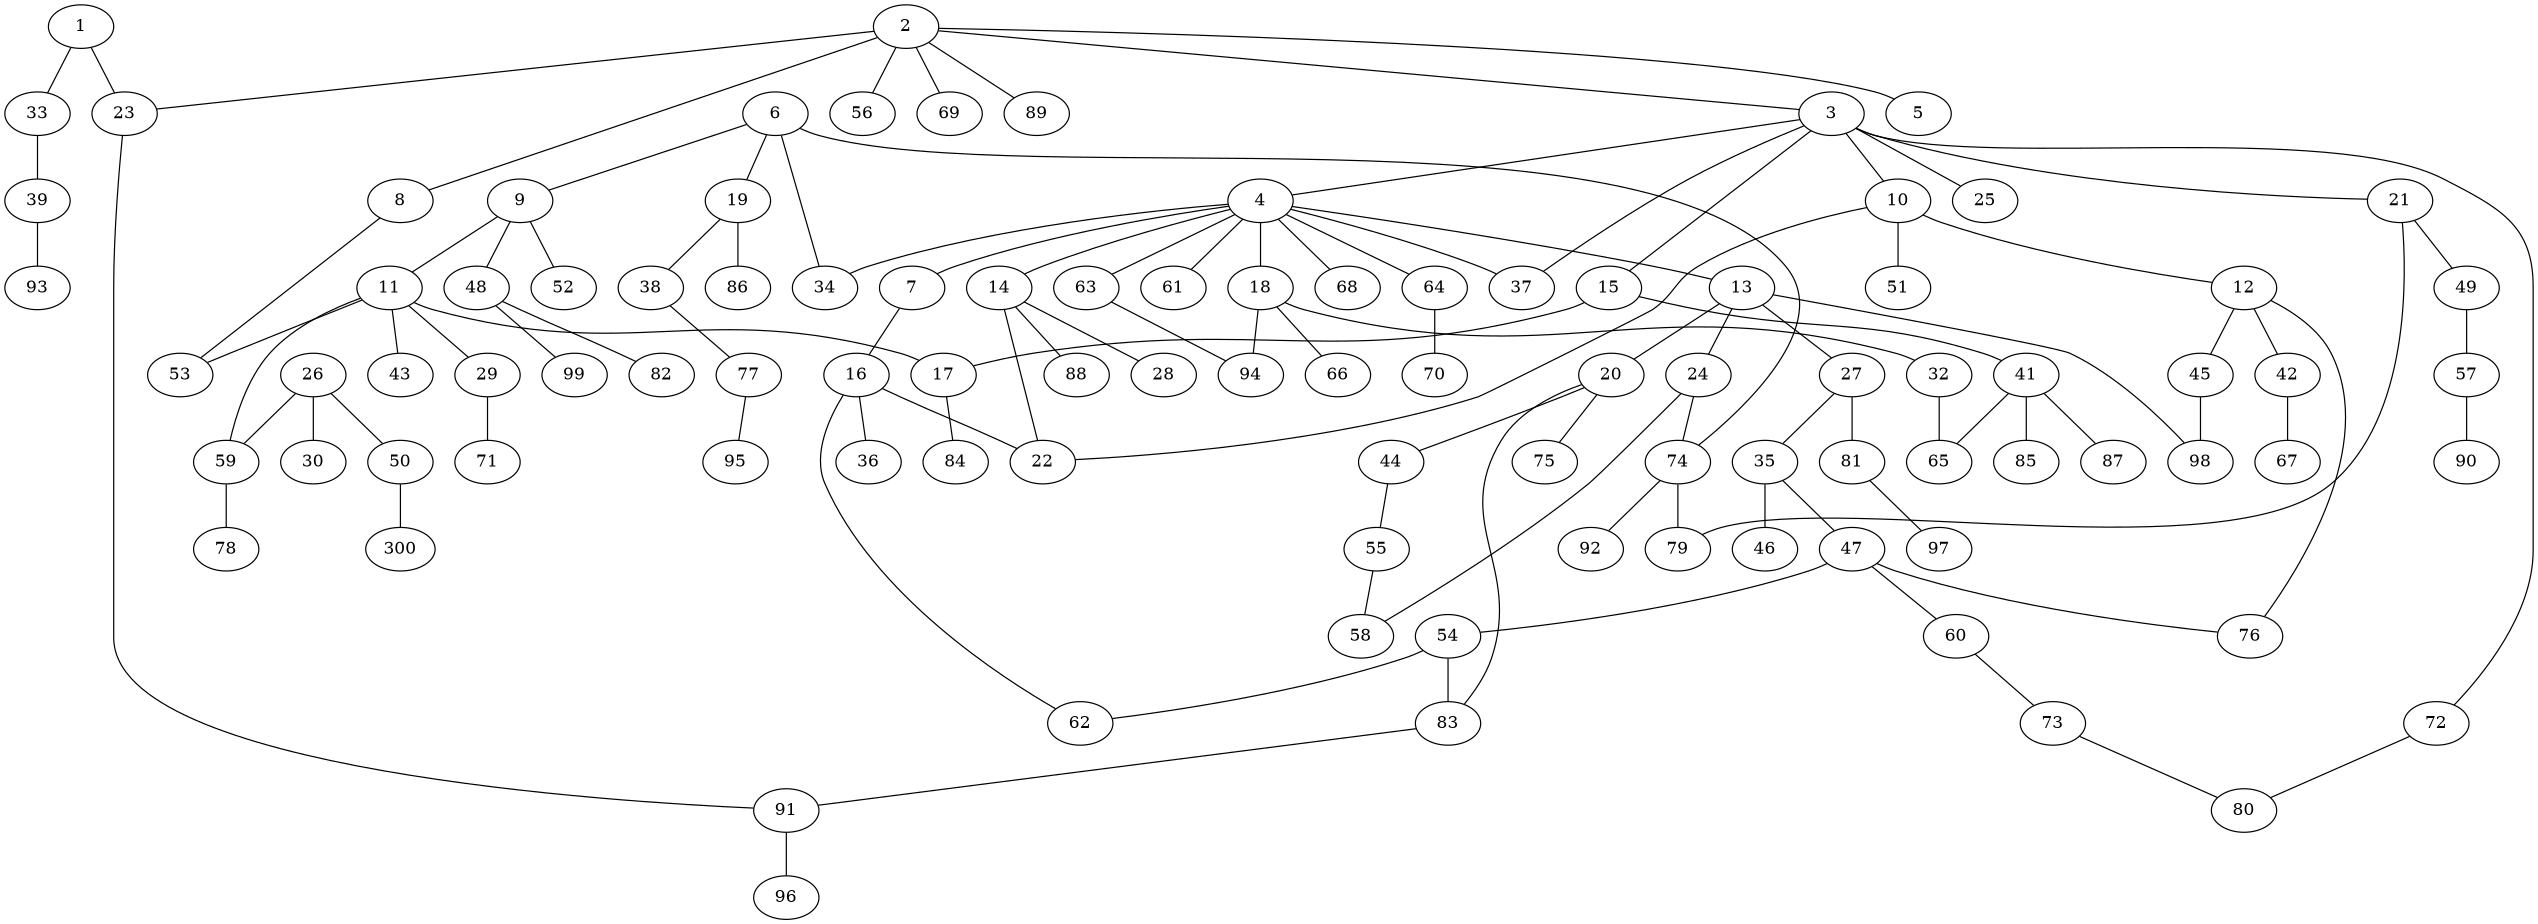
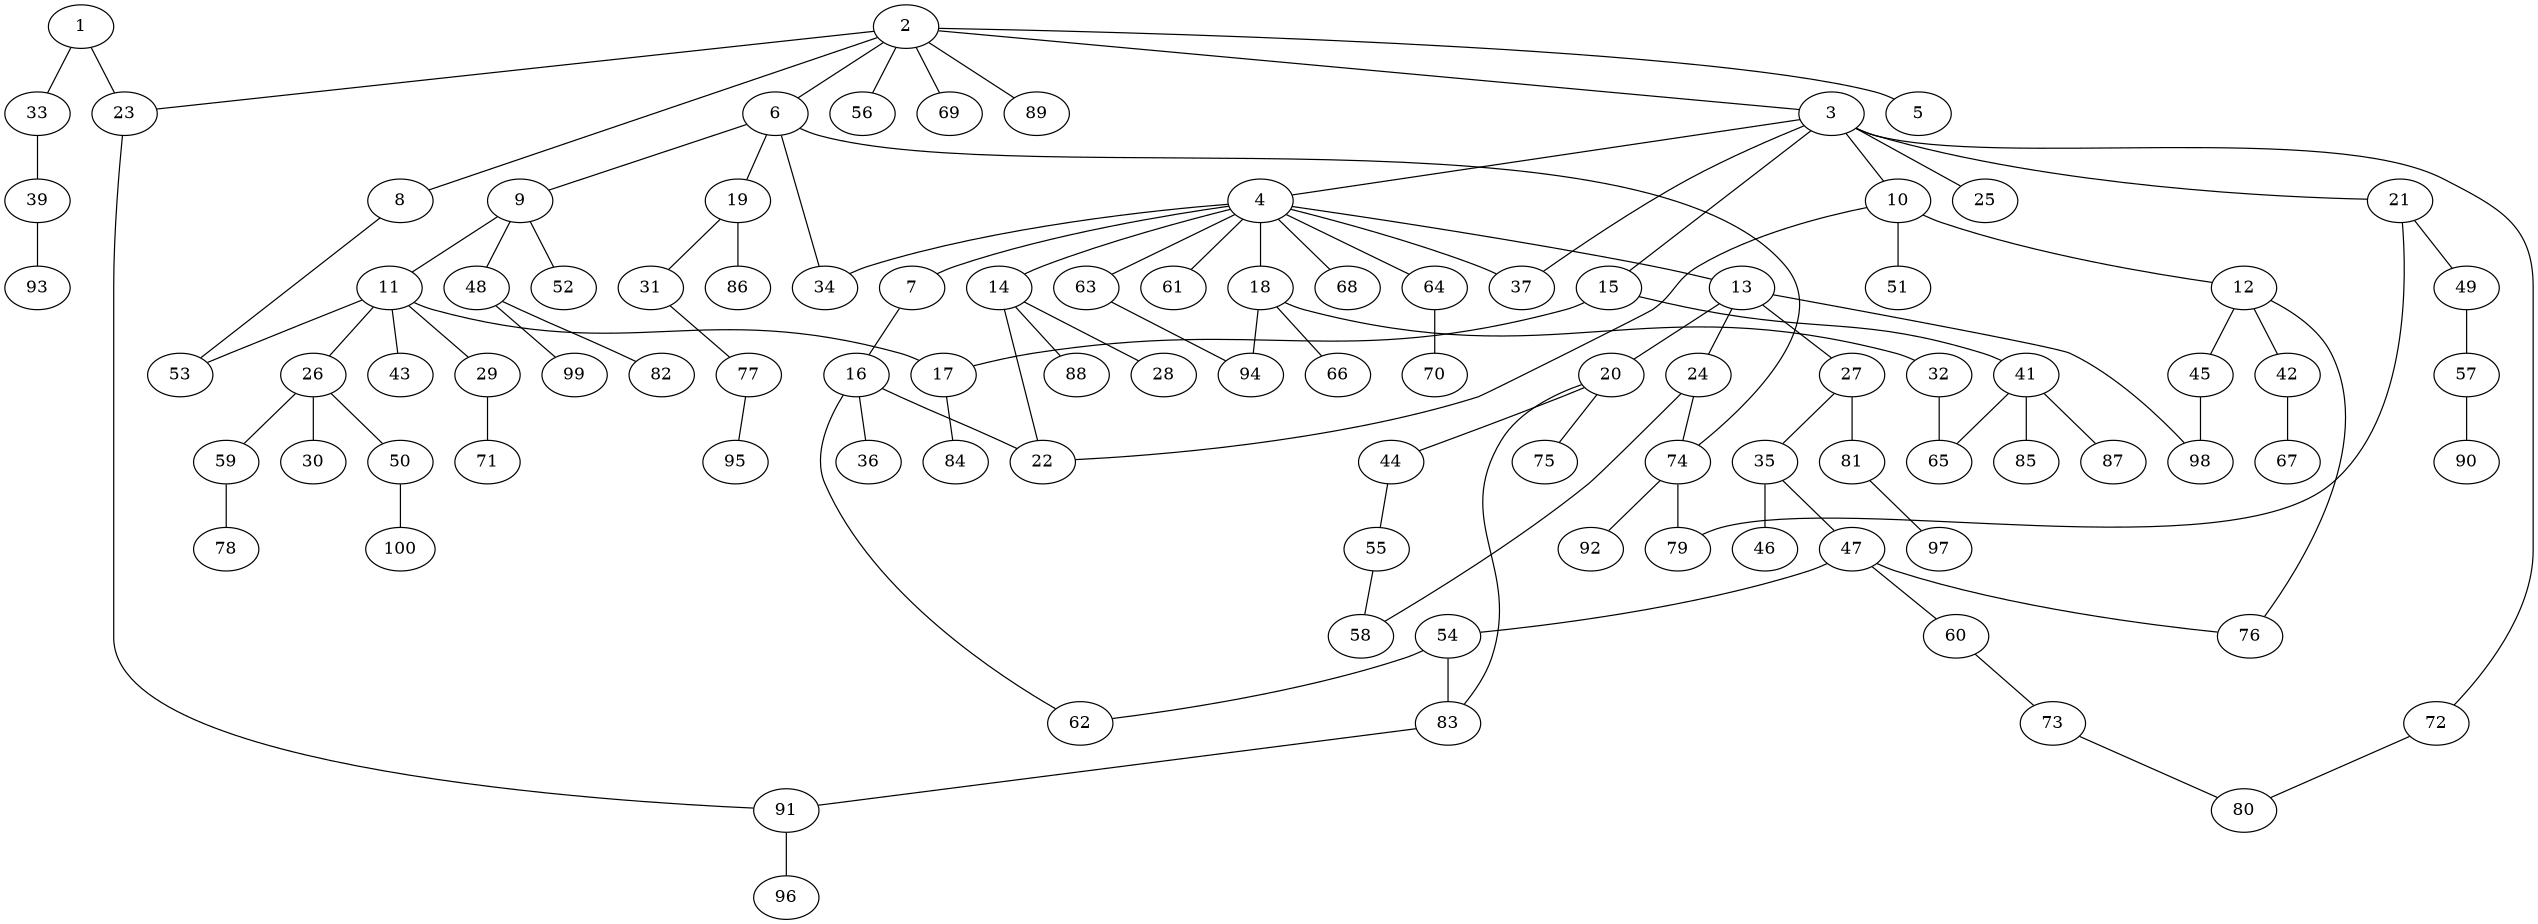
none -> (841, 70)
(651, 288) -> (651, 288)
(273, 350) -> (351, 331)
(400, 549) -> (400, 549)
